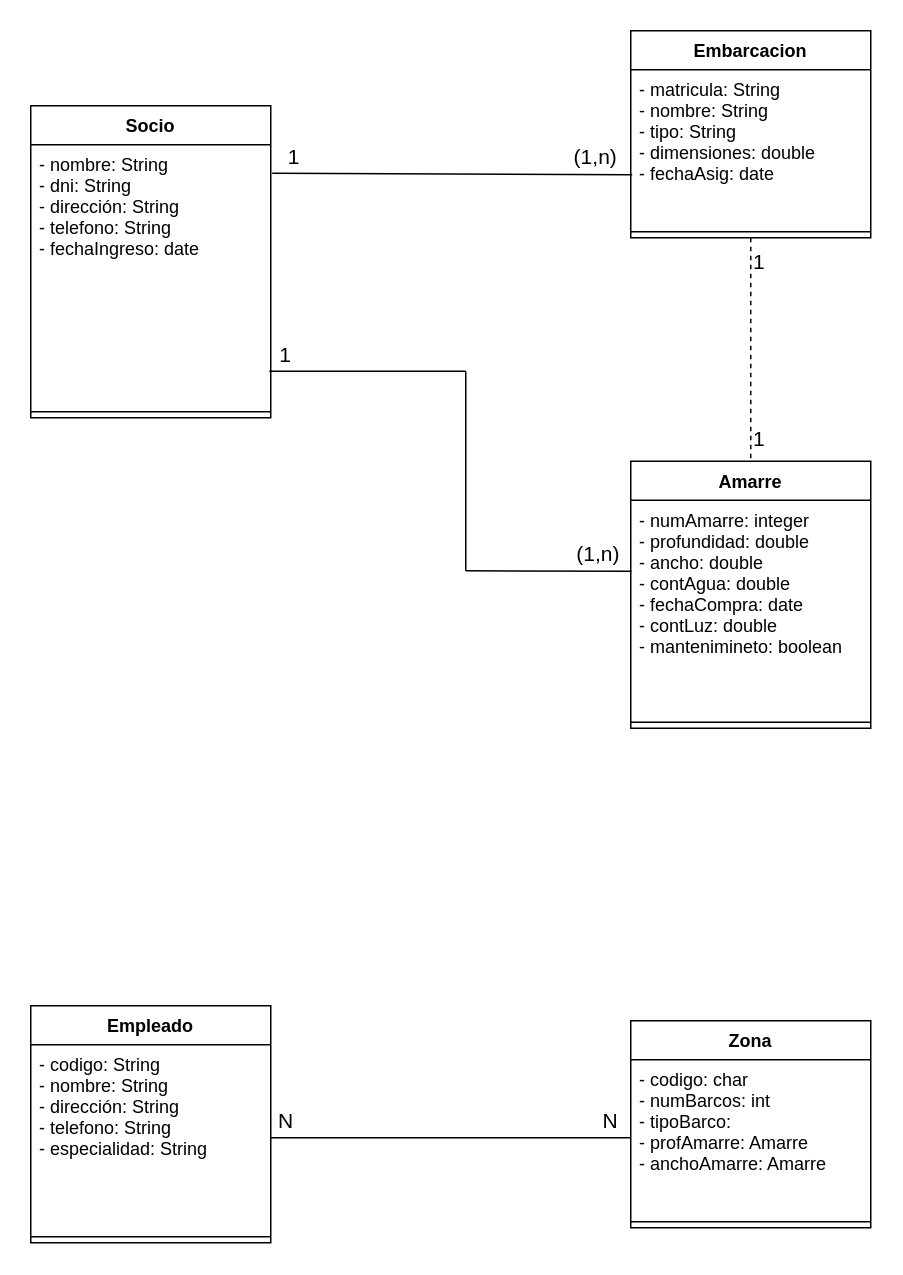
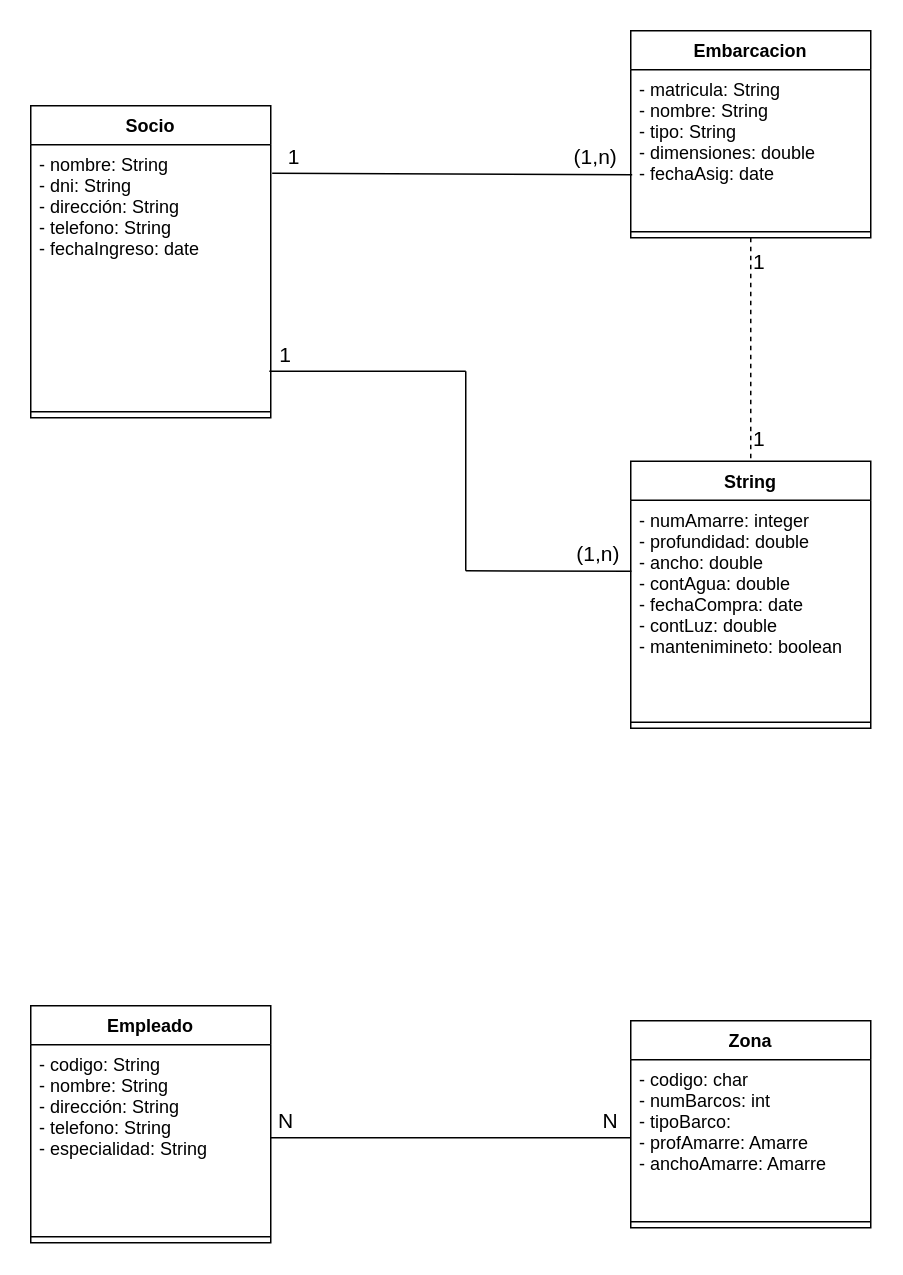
(750, 482) -> (750, 482)
